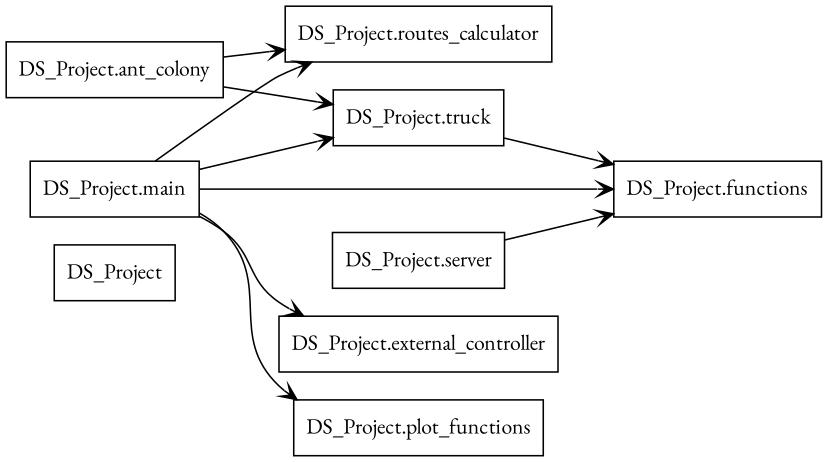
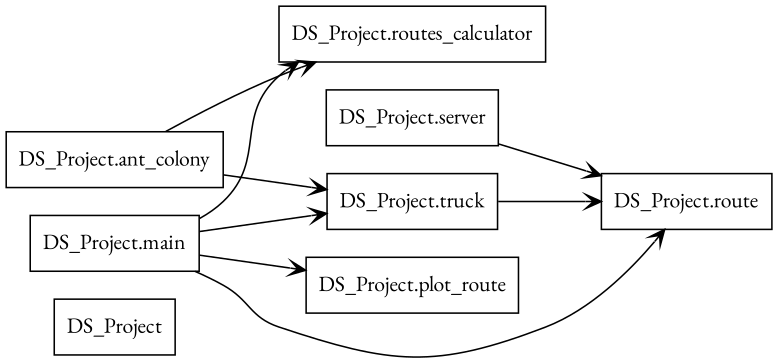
(718, 189) -> (687, 201)
(418, 344) -> none
(418, 428) -> (412, 285)
